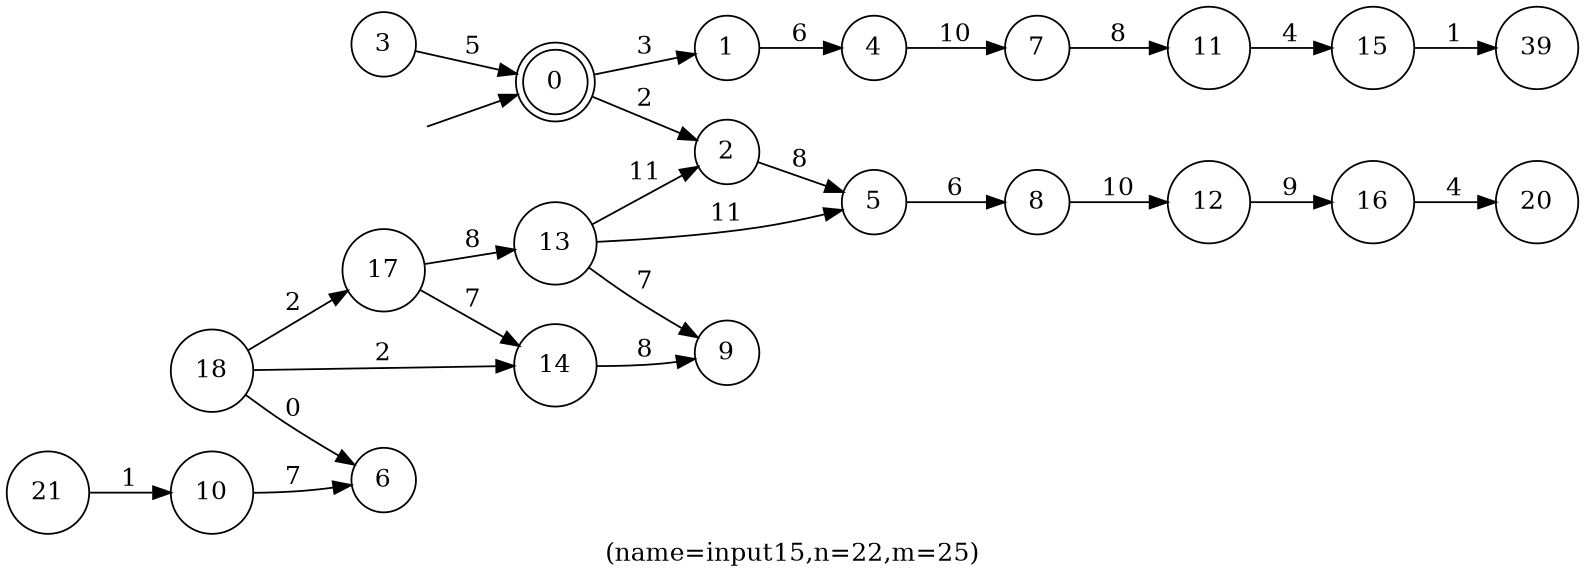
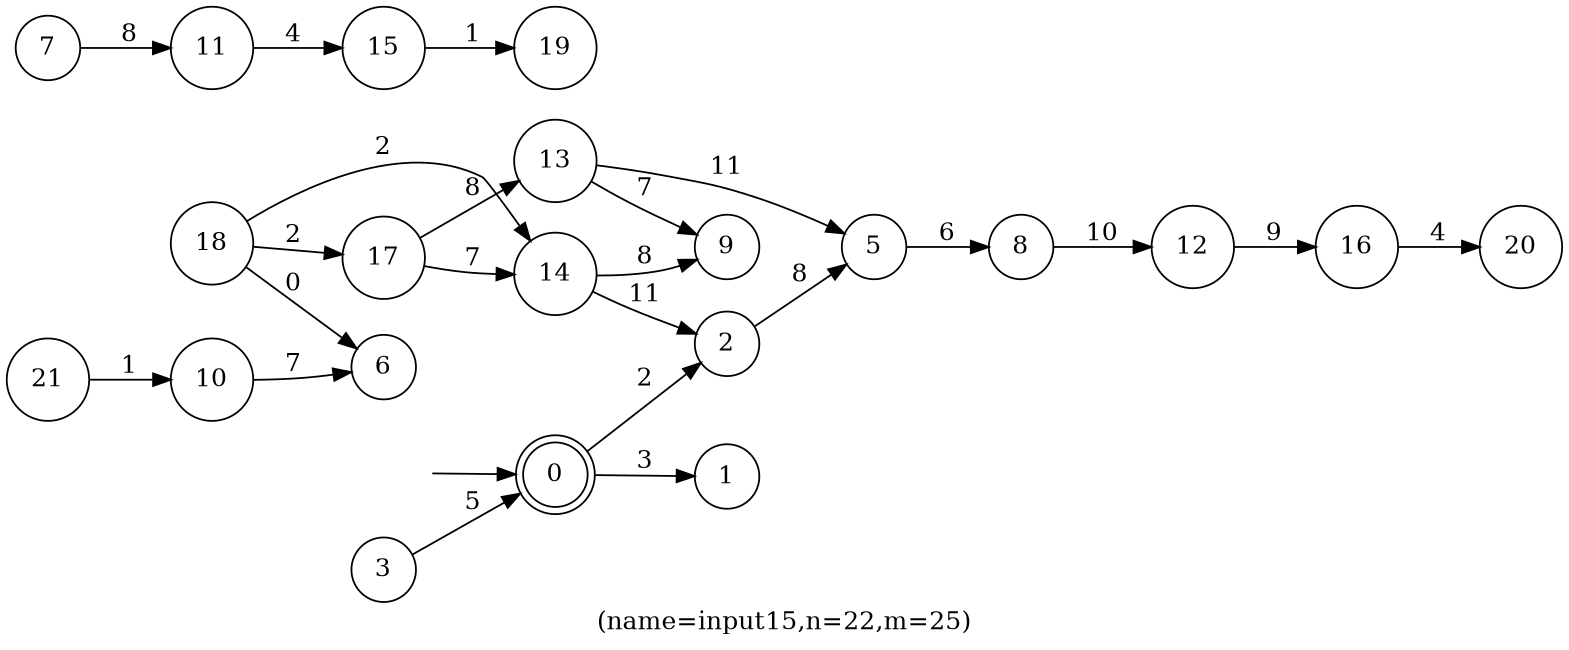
(874, 48) -> none
(1537, 48) -> (555, 48)
(637, 200) -> (635, 311)
